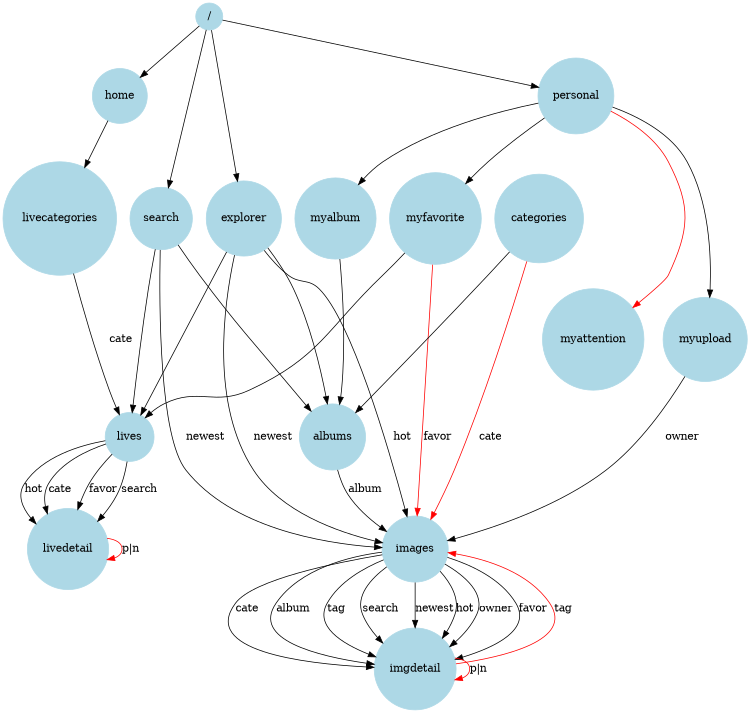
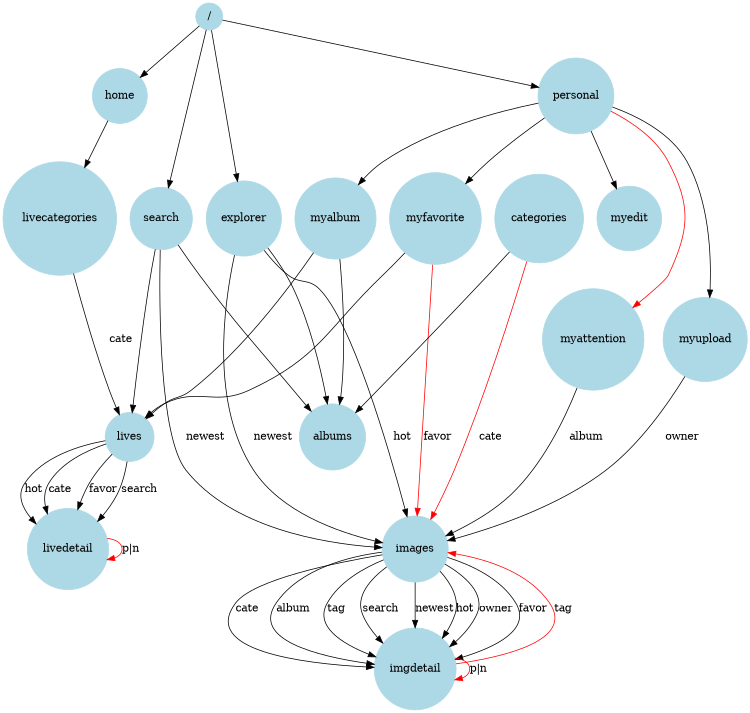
none -> (629, 218)
(185, 330) -> (242, 343)
(354, 502) -> (530, 474)
